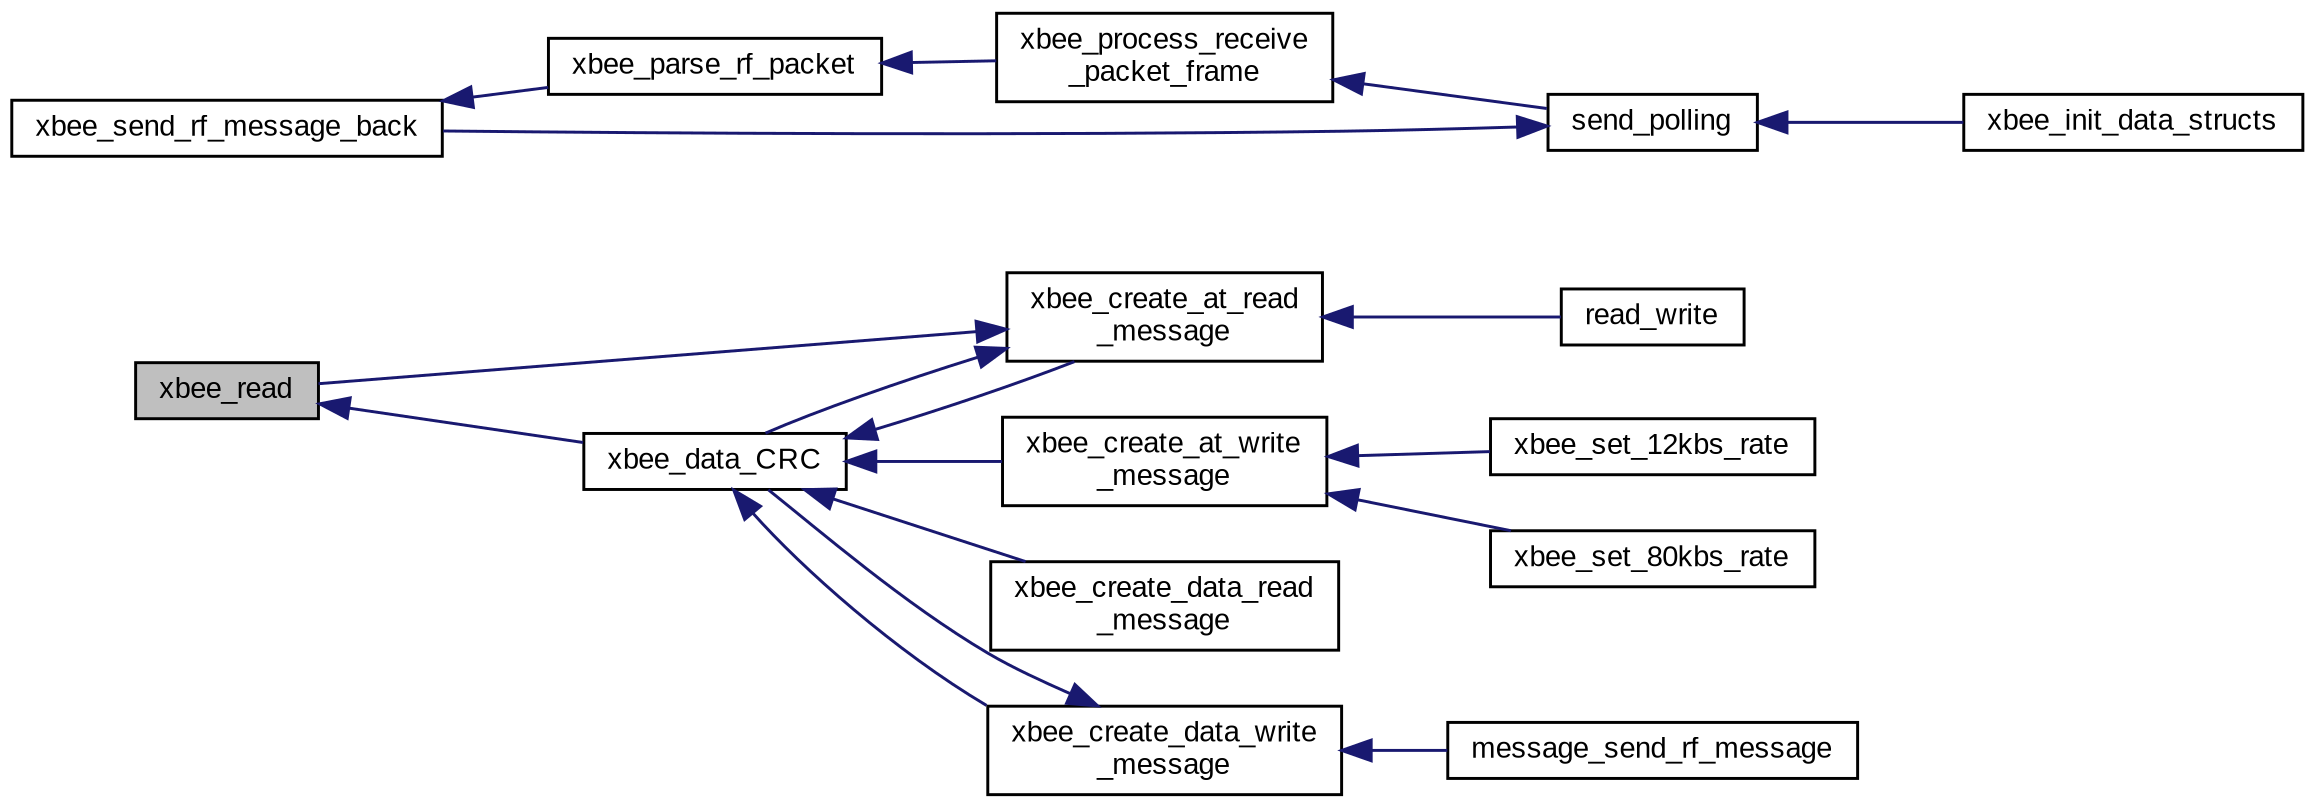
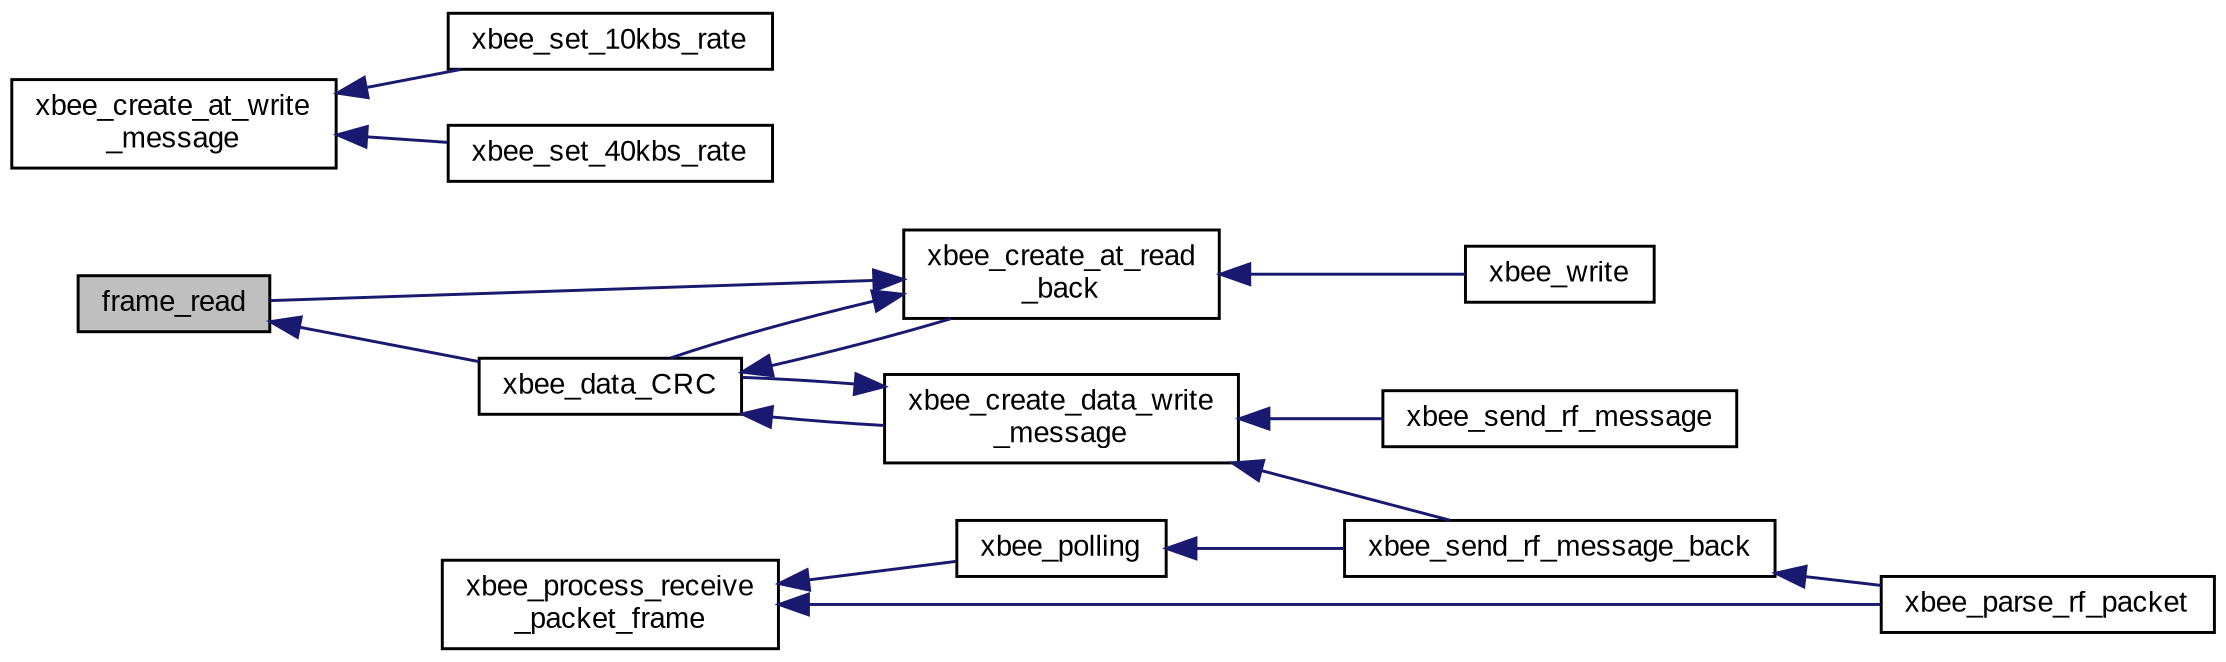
(954, 62) -> (1345, 604)
(1653, 122) -> (1062, 548)
(2133, 122) -> none
(1165, 317) -> (1062, 274)
(1653, 317) -> (1560, 274)
(227, 391) -> (174, 304)
(1653, 447) -> (610, 41)
(939, 461) -> none
none -> (1356, 495)
(1653, 559) -> (610, 153)
(1165, 606) -> none
(1653, 750) -> (1560, 419)
